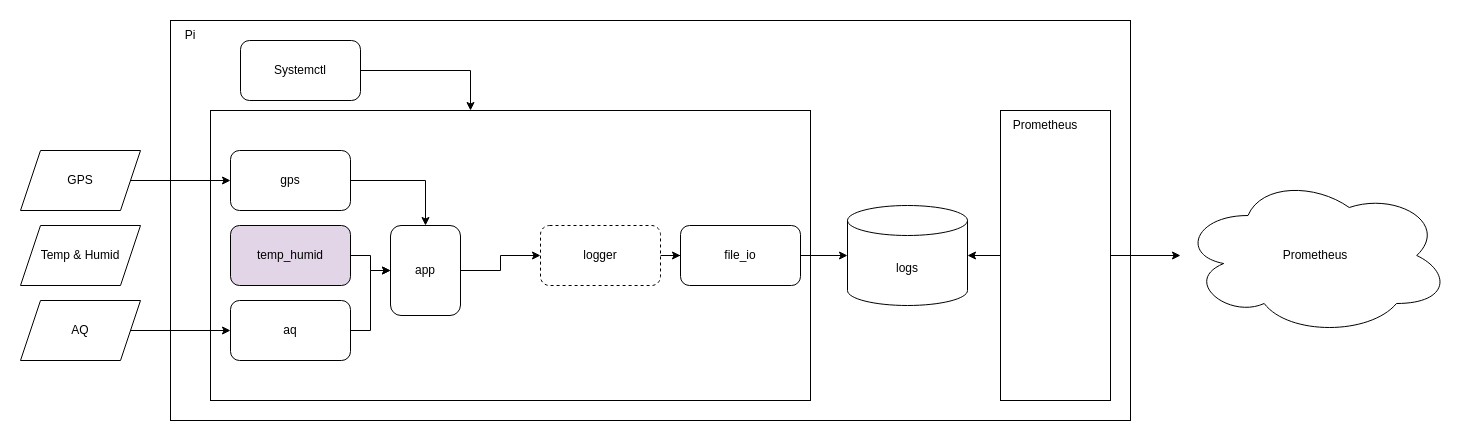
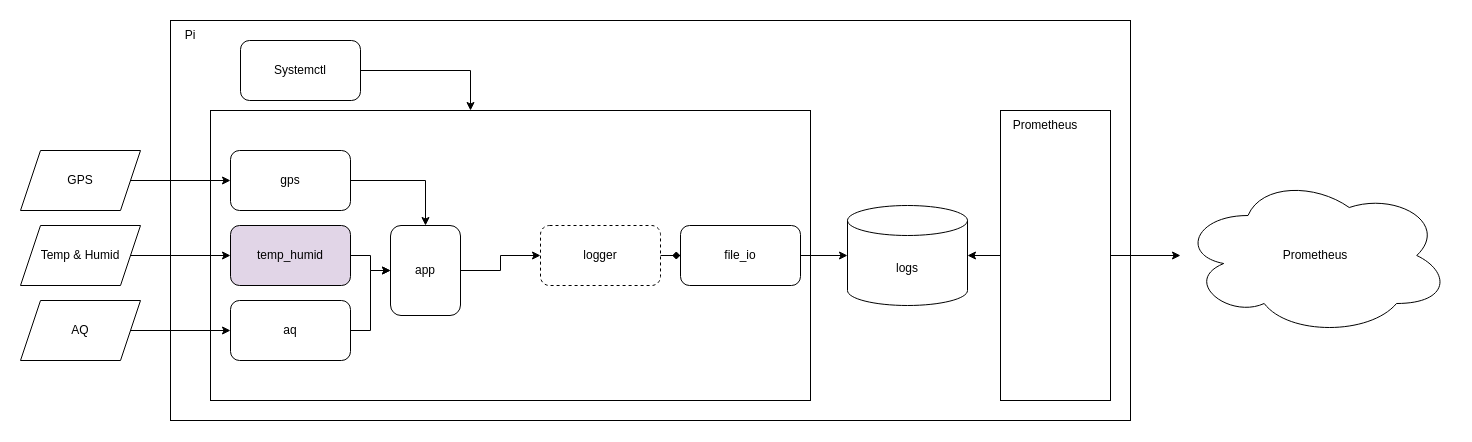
none -> (177, 256)
(672, 256) -> (671, 256)
